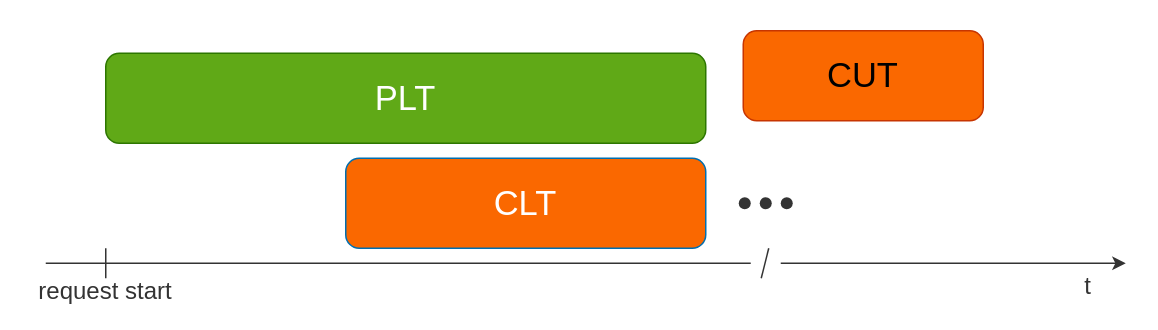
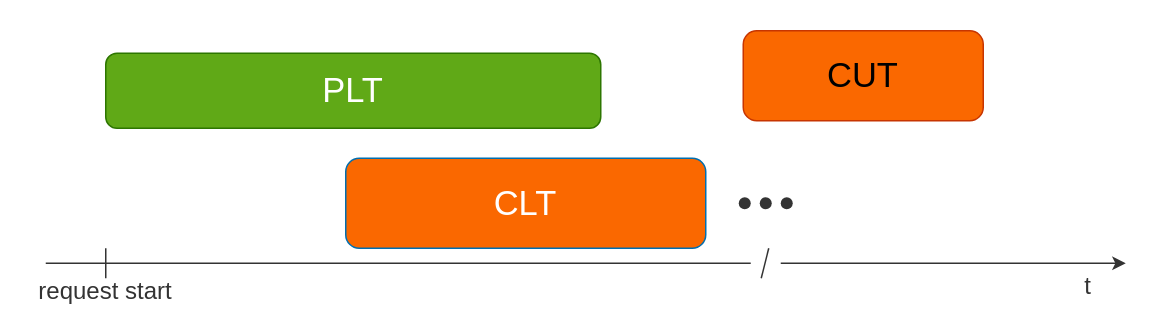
(406, 98) -> (353, 91)
